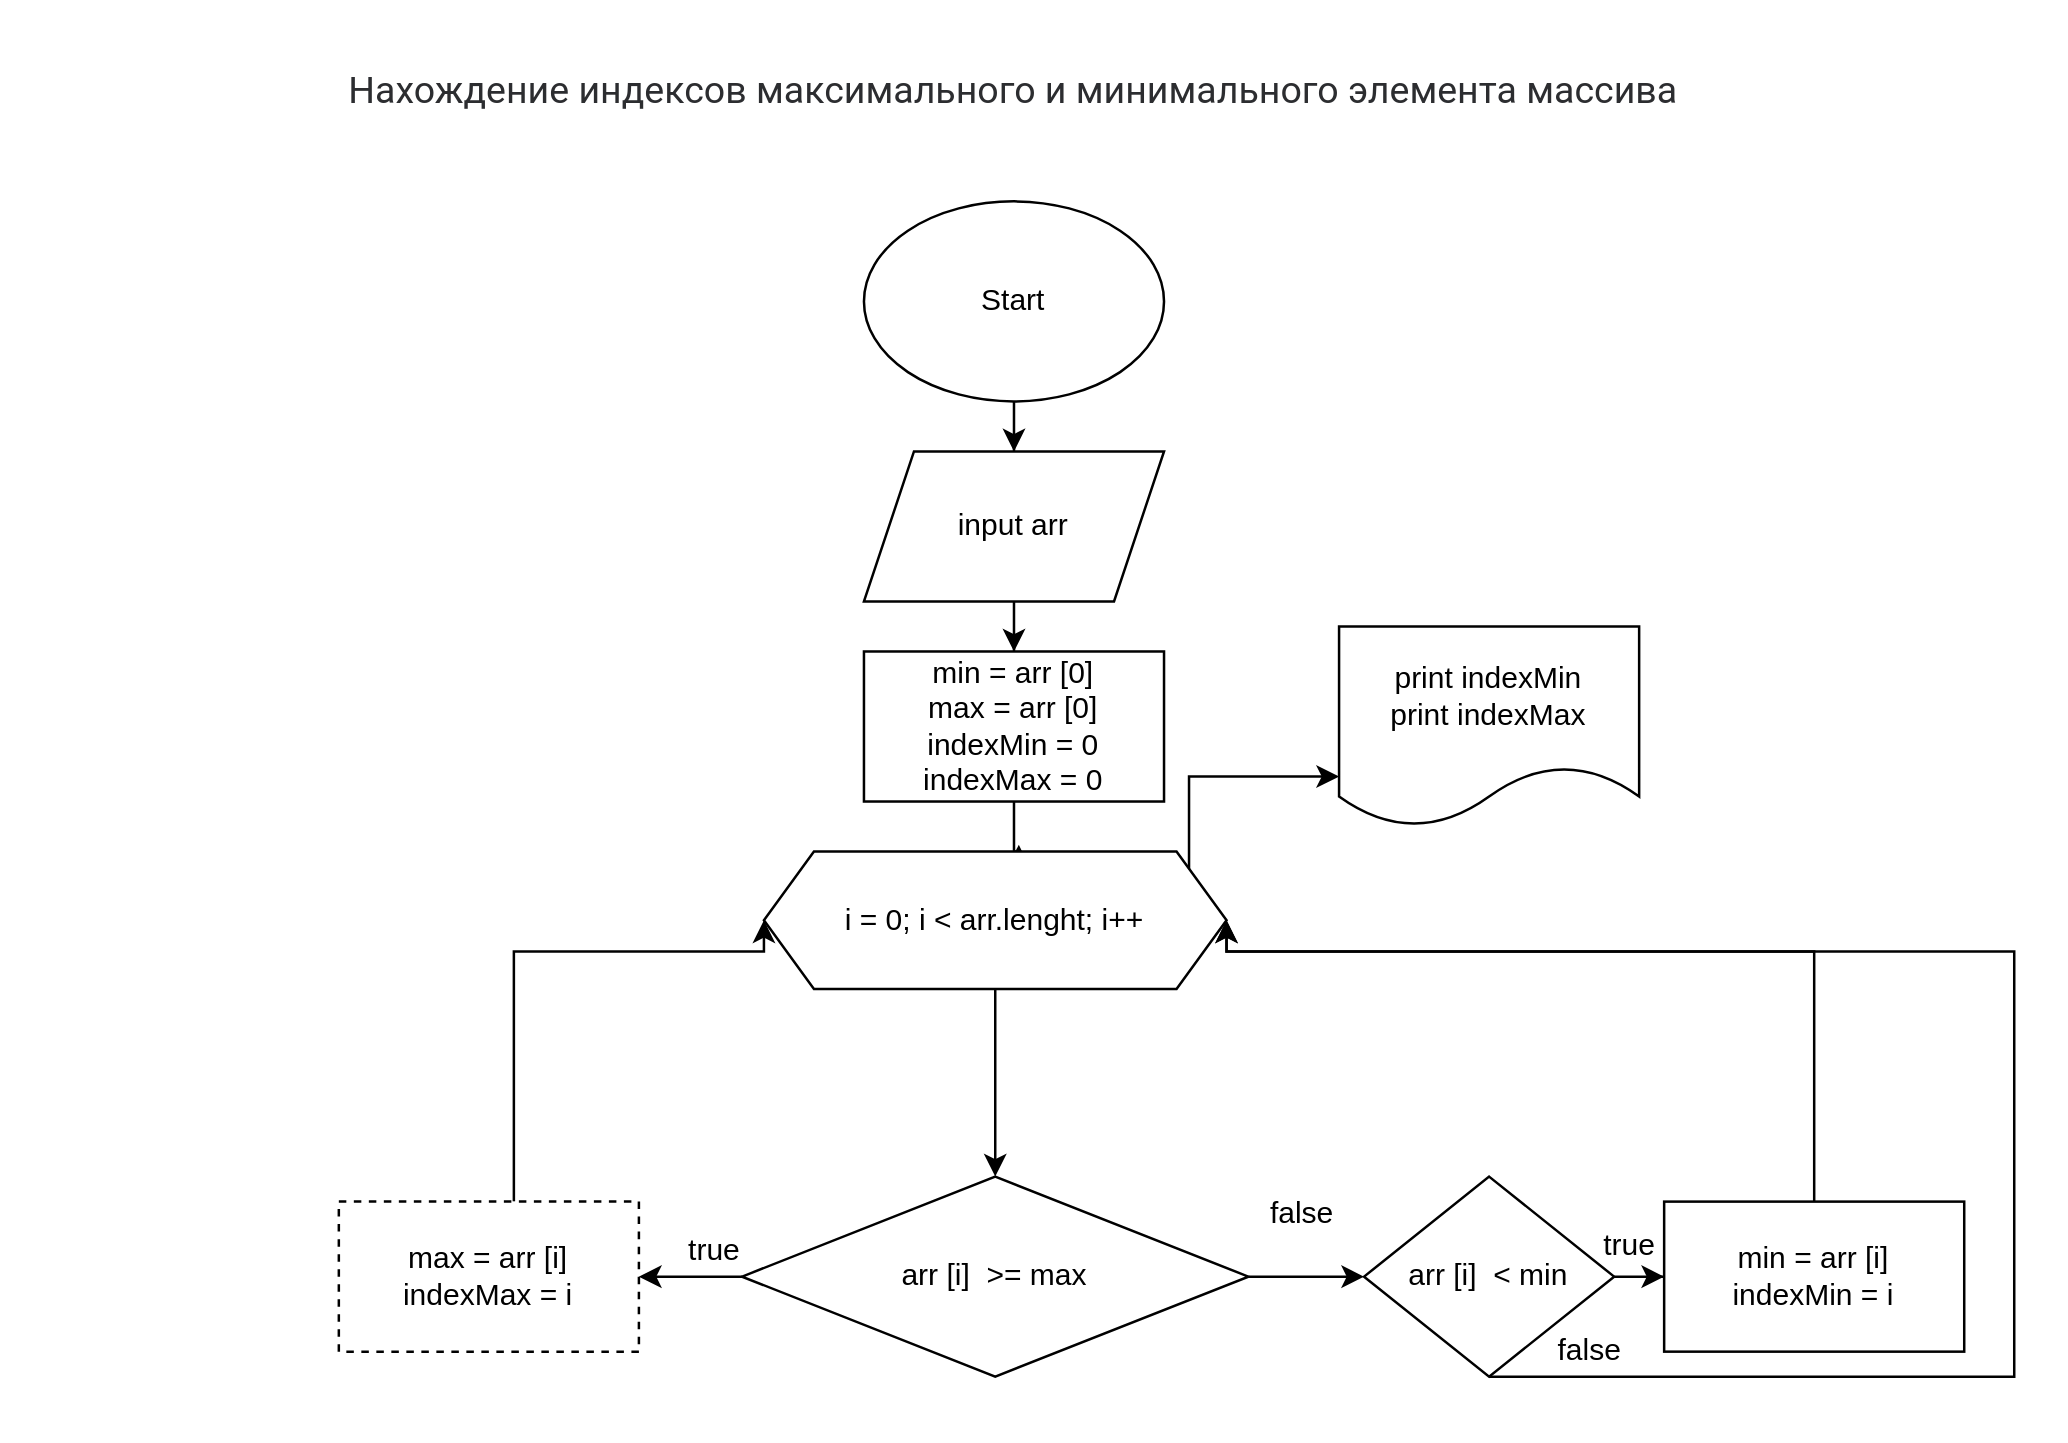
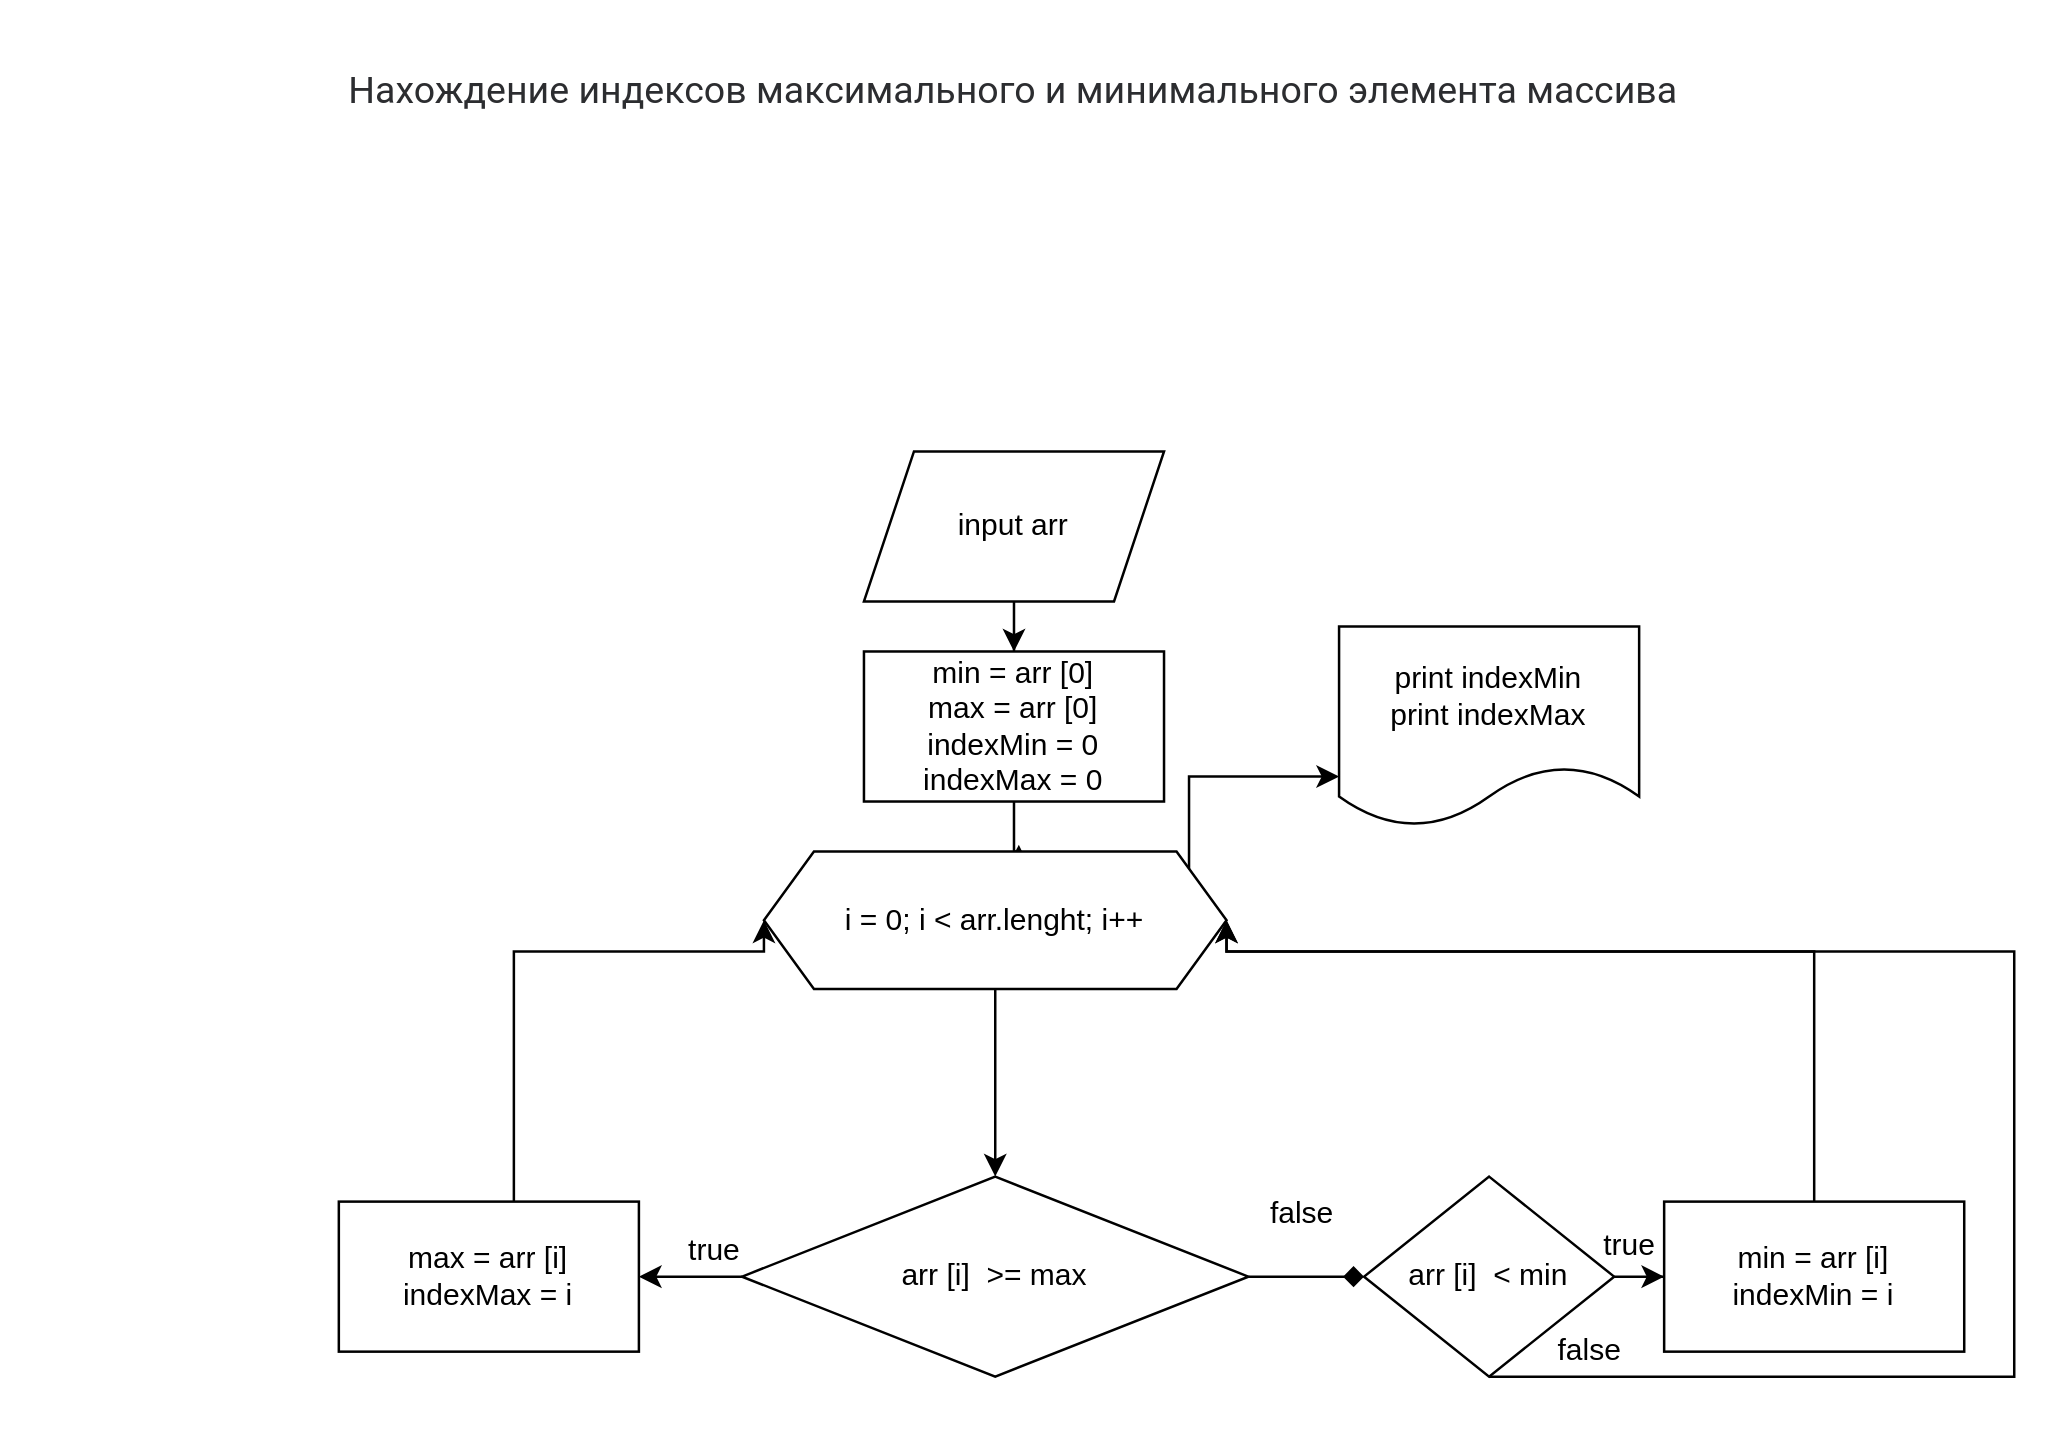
(1014, 301) -> none
(1014, 434) -> none
(489, 1276) -> (489, 1276)
(1345, 1276) -> (1343, 1276)
